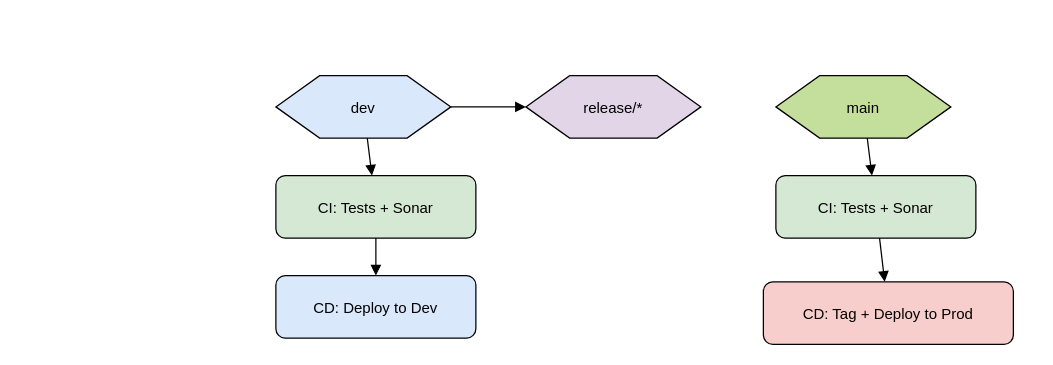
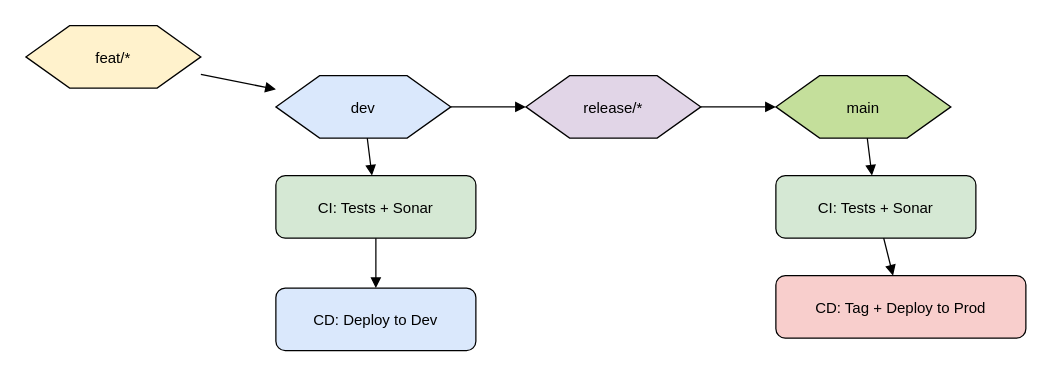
none -> (113, 57)
none -> (233, 81)
none -> (733, 107)
(376, 307) -> (376, 319)
(888, 313) -> (901, 307)
